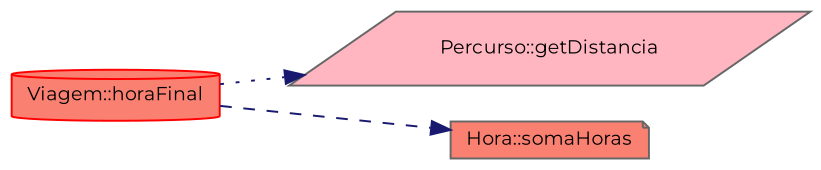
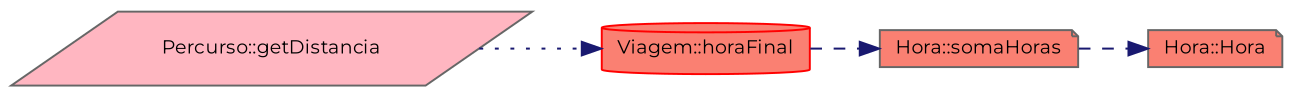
none -> (1215, 49)
(252, 81) -> (531, 49)
